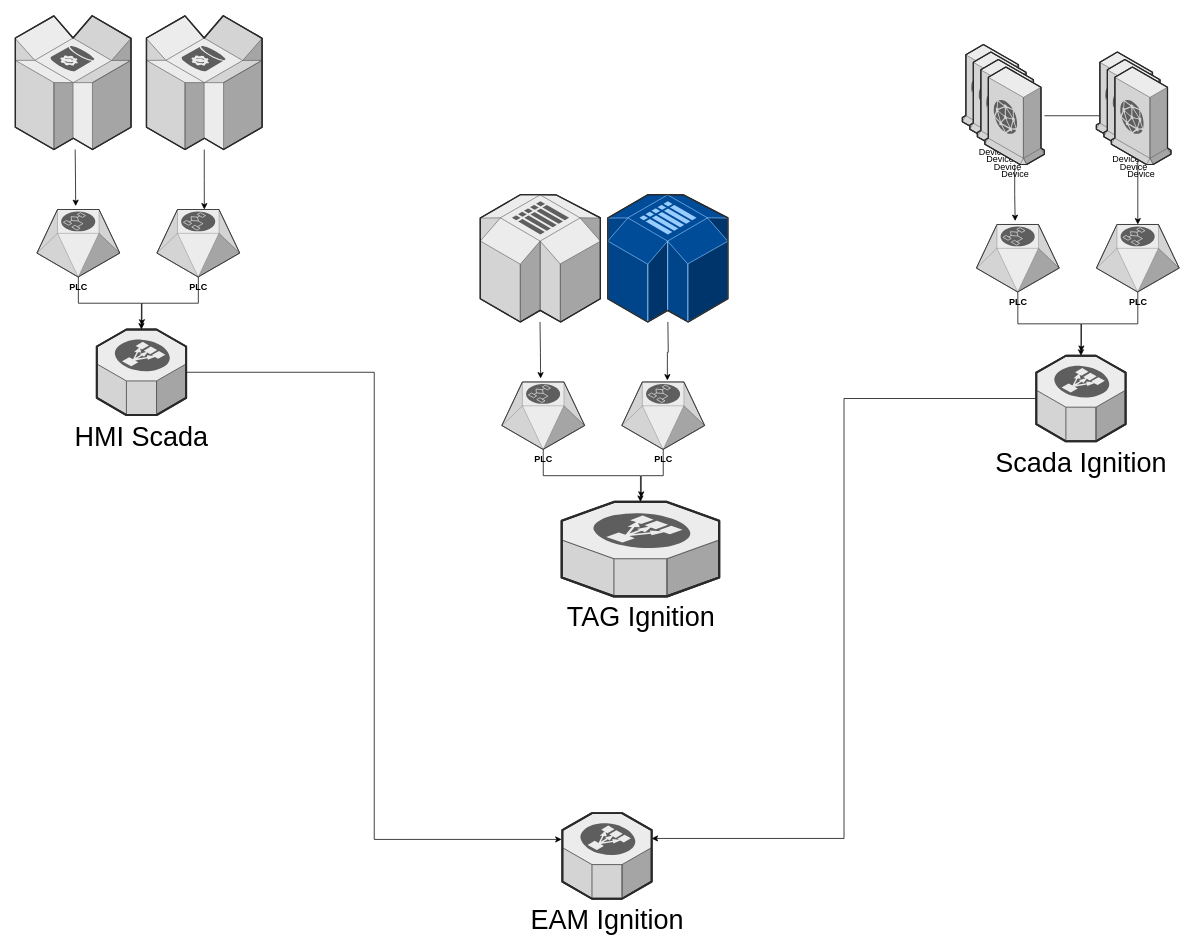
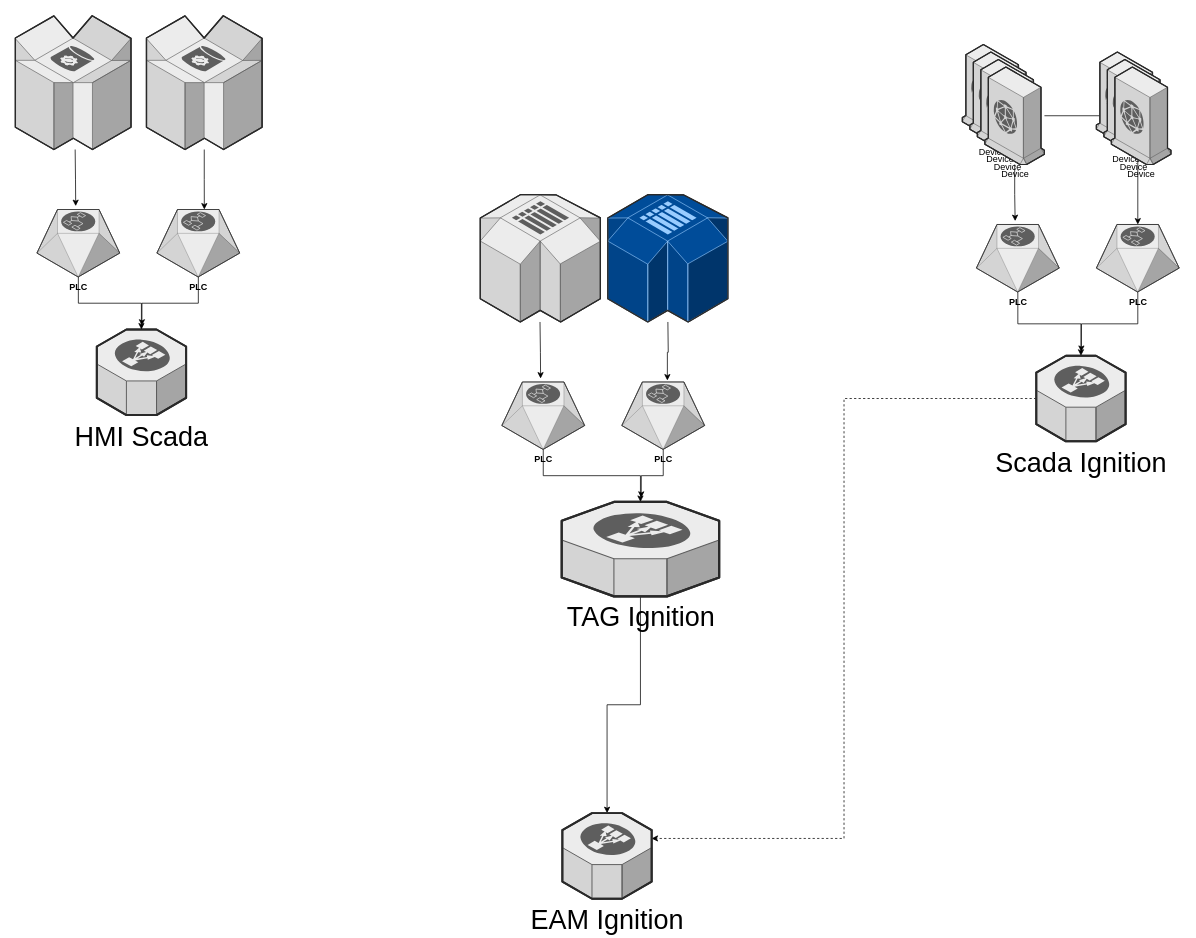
(939, 398) -> (939, 398)
(374, 602) -> none
none -> (641, 668)
